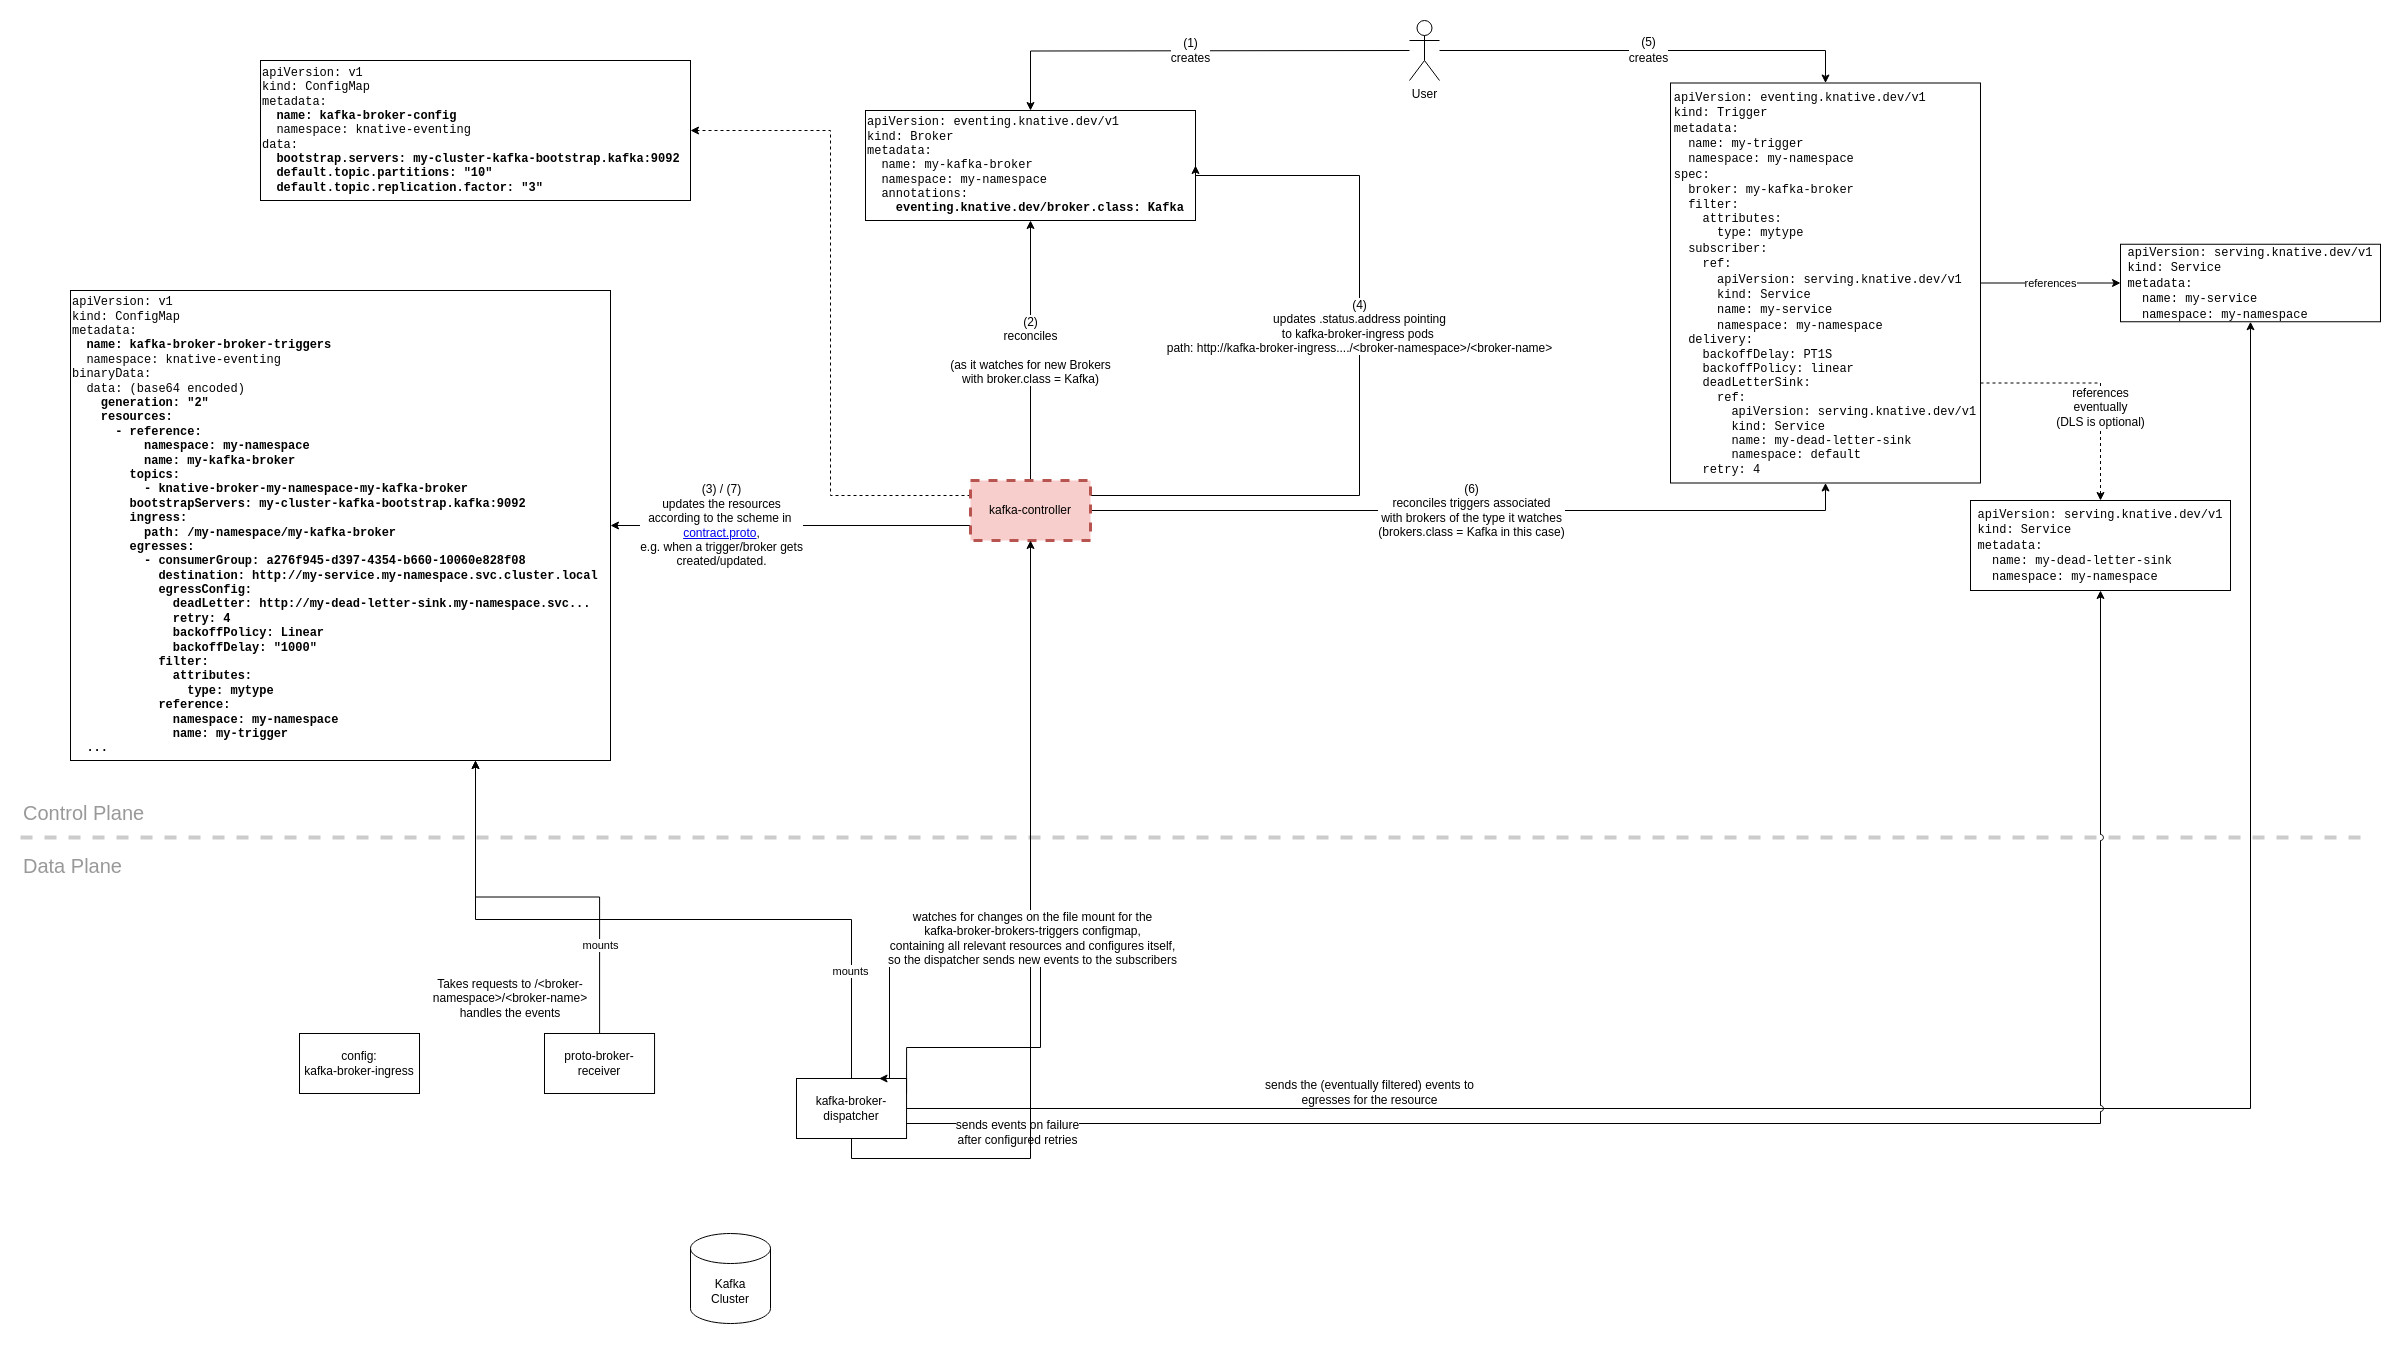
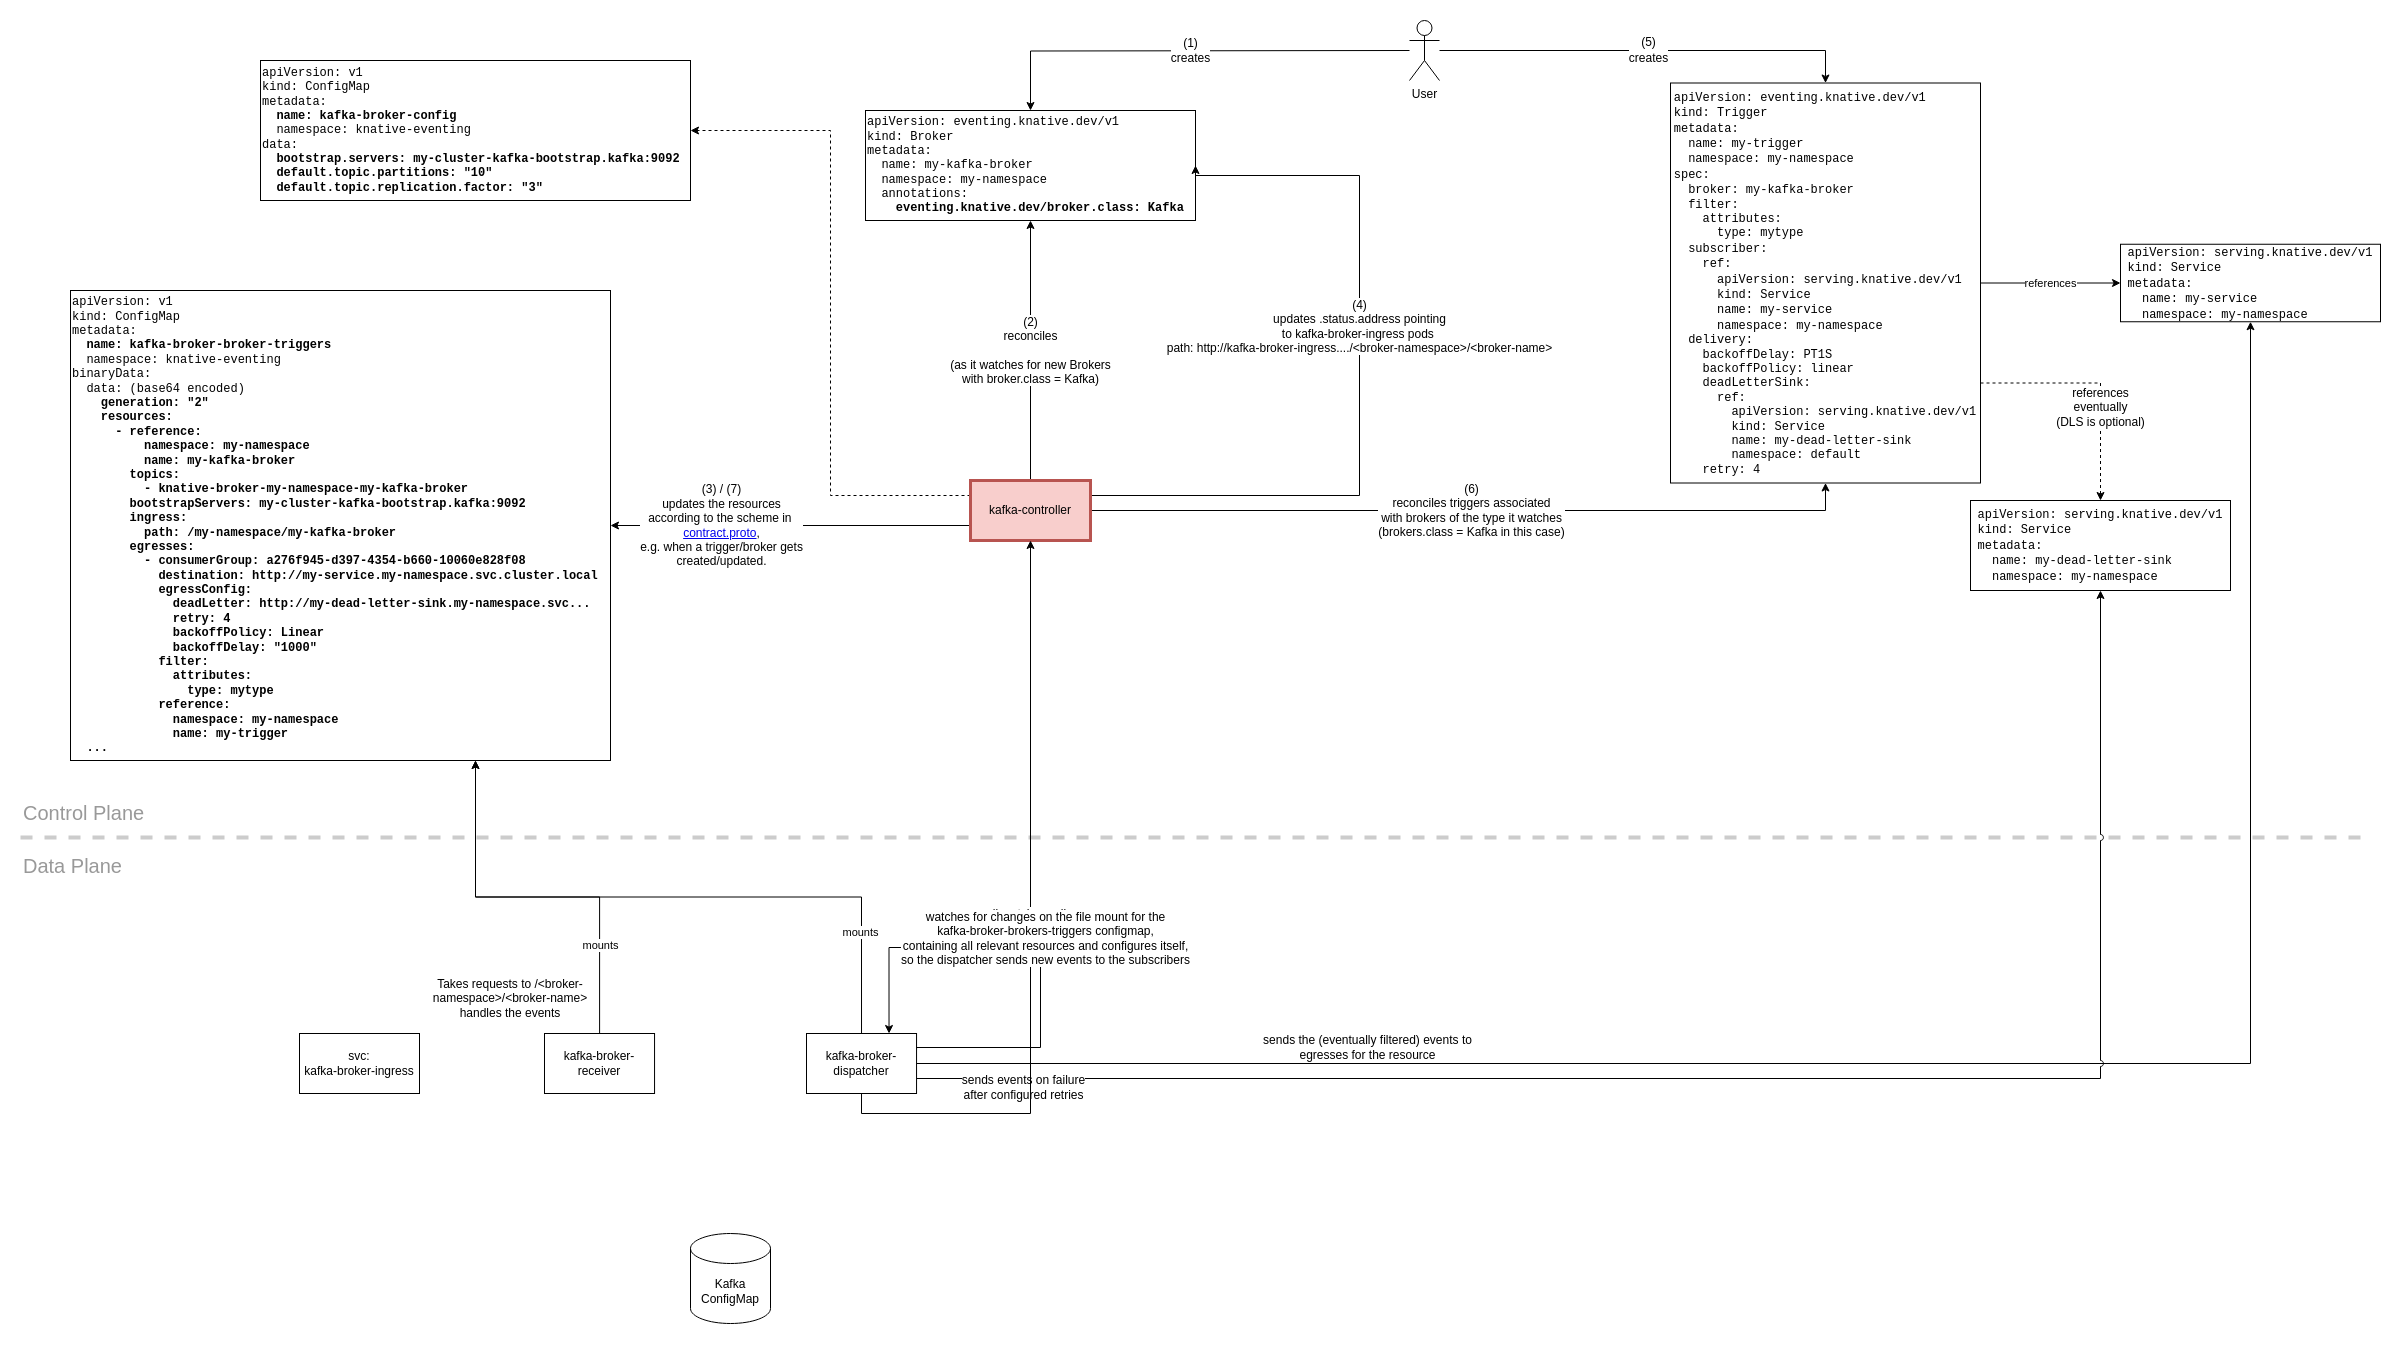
(1031, 511) -> (1031, 511)
(360, 1064) -> (360, 1064)
(600, 1064) -> (600, 1064)
(852, 1109) -> (862, 1064)
(731, 1292) -> (731, 1292)
